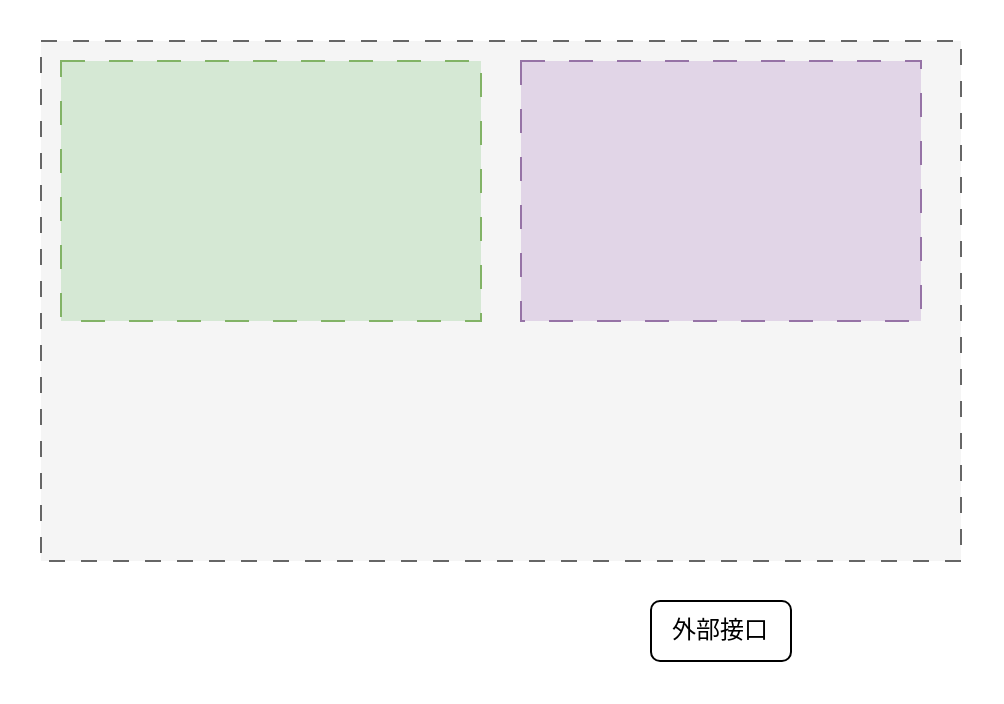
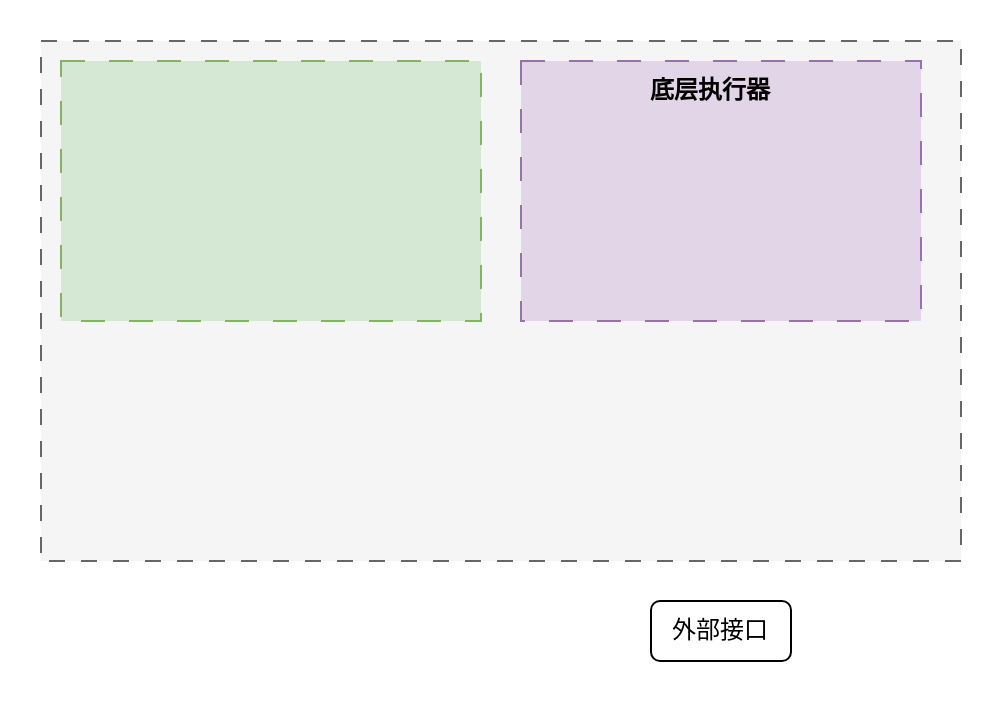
none -> (711, 91)
